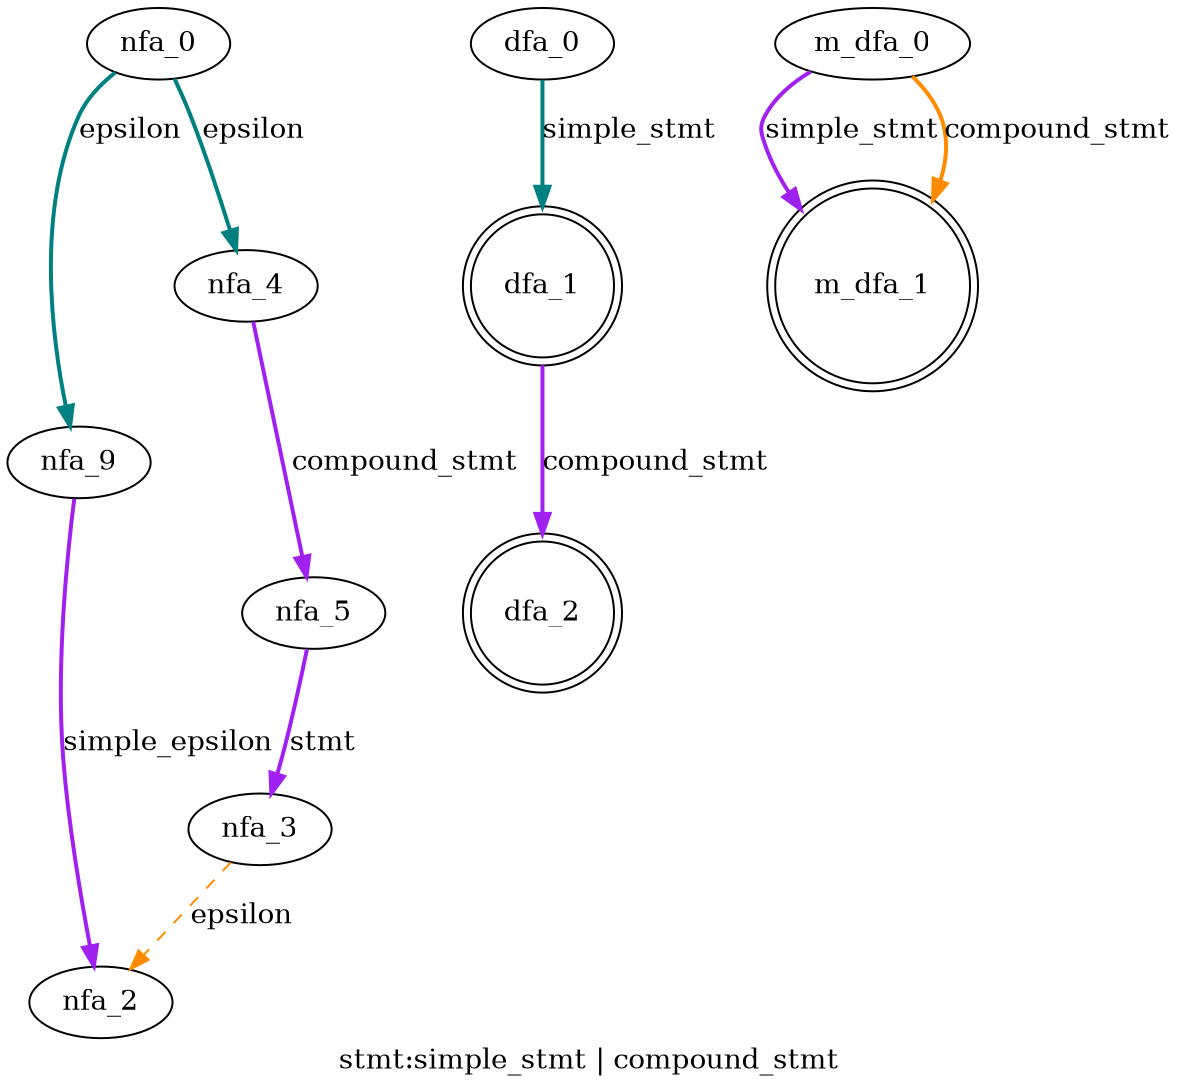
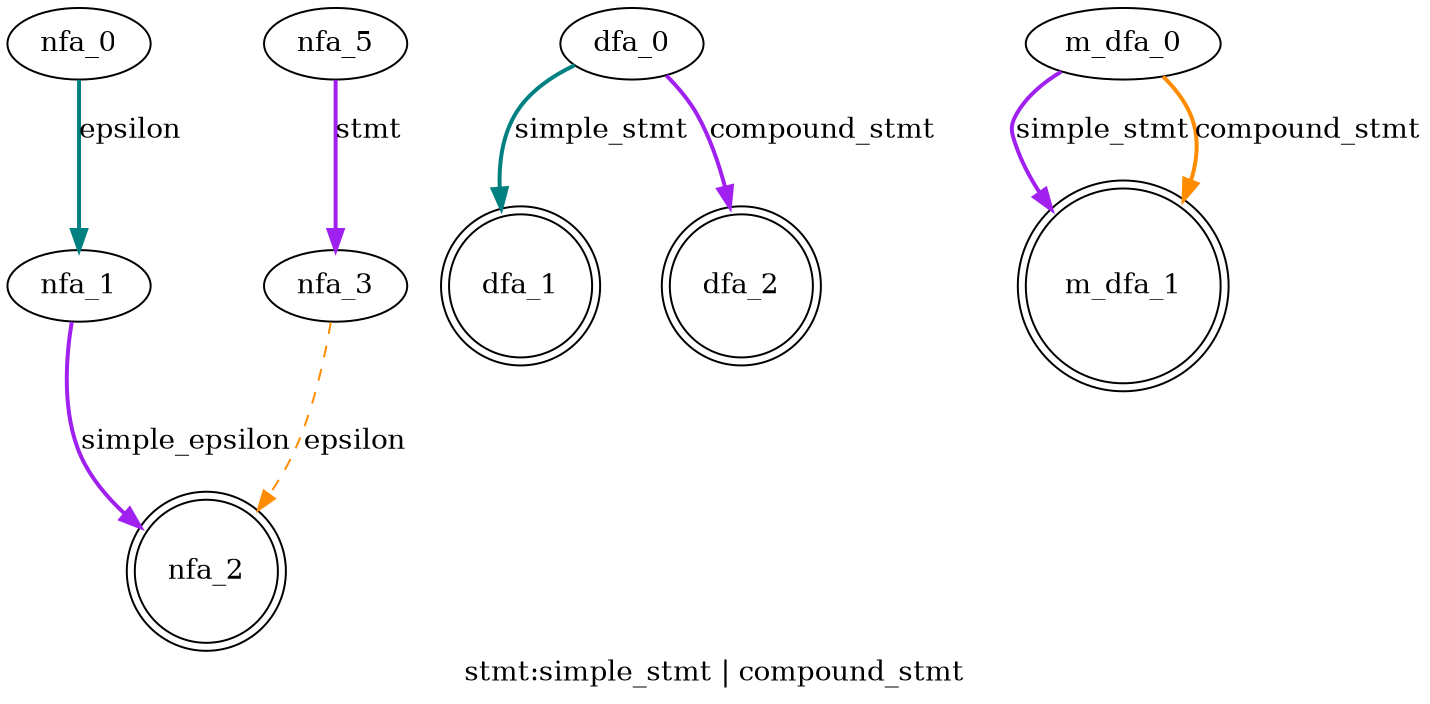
(246, 286) -> none
(542, 439) -> (704, 127)
(79, 462) -> (79, 286)
(101, 1002) -> (206, 571)
